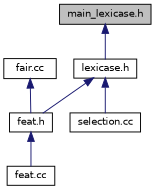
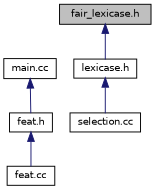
(105, 14) -> (105, 14)
(30, 69) -> (30, 69)
(64, 98) -> none
